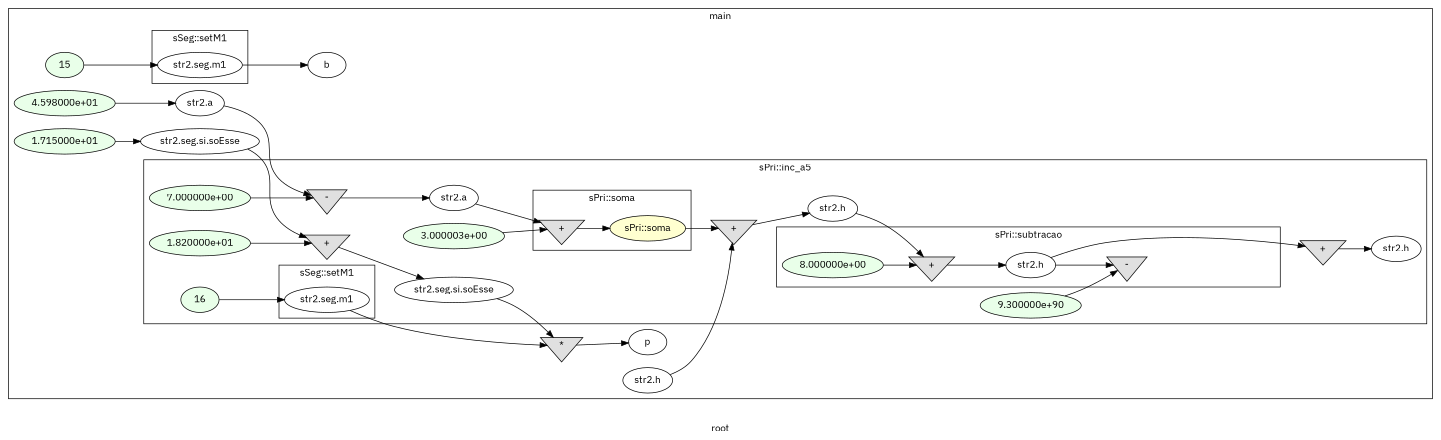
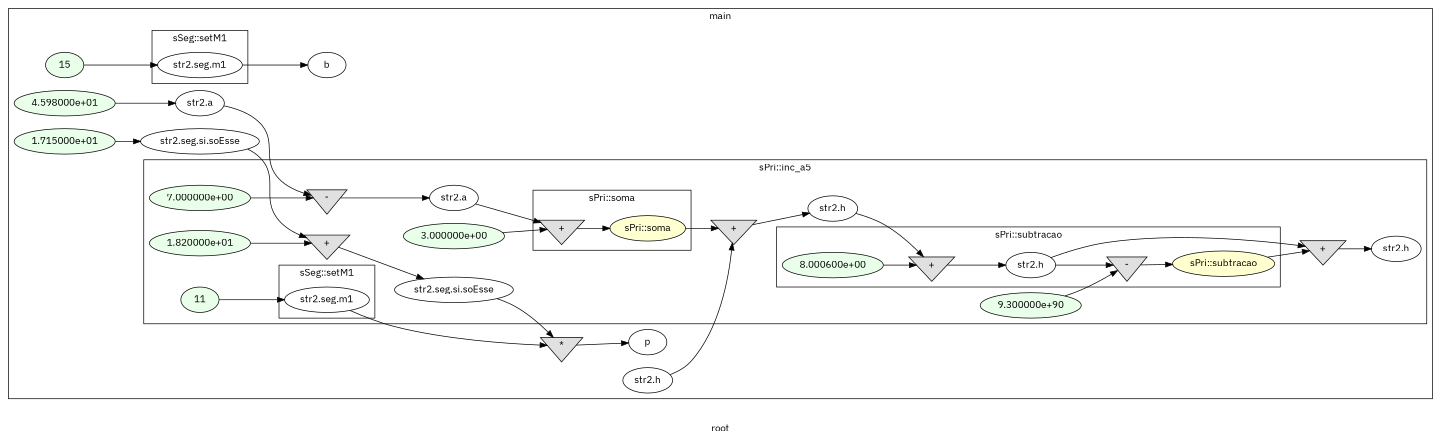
(454, 236) -> (454, 236)
none -> (1224, 264)
(833, 265) -> (833, 265)
(200, 300) -> (200, 300)
